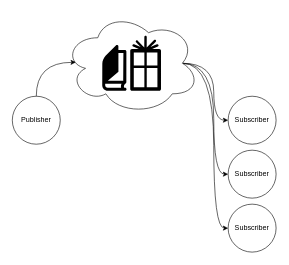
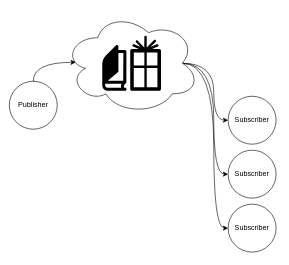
(36, 120) -> (33, 105)
